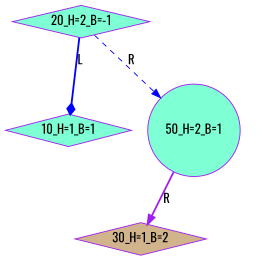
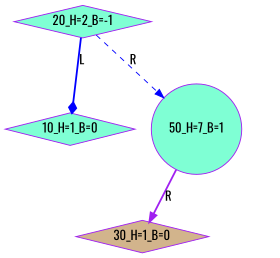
(68, 130) -> (70, 129)
(194, 130) -> (197, 129)
(141, 239) -> (142, 237)
